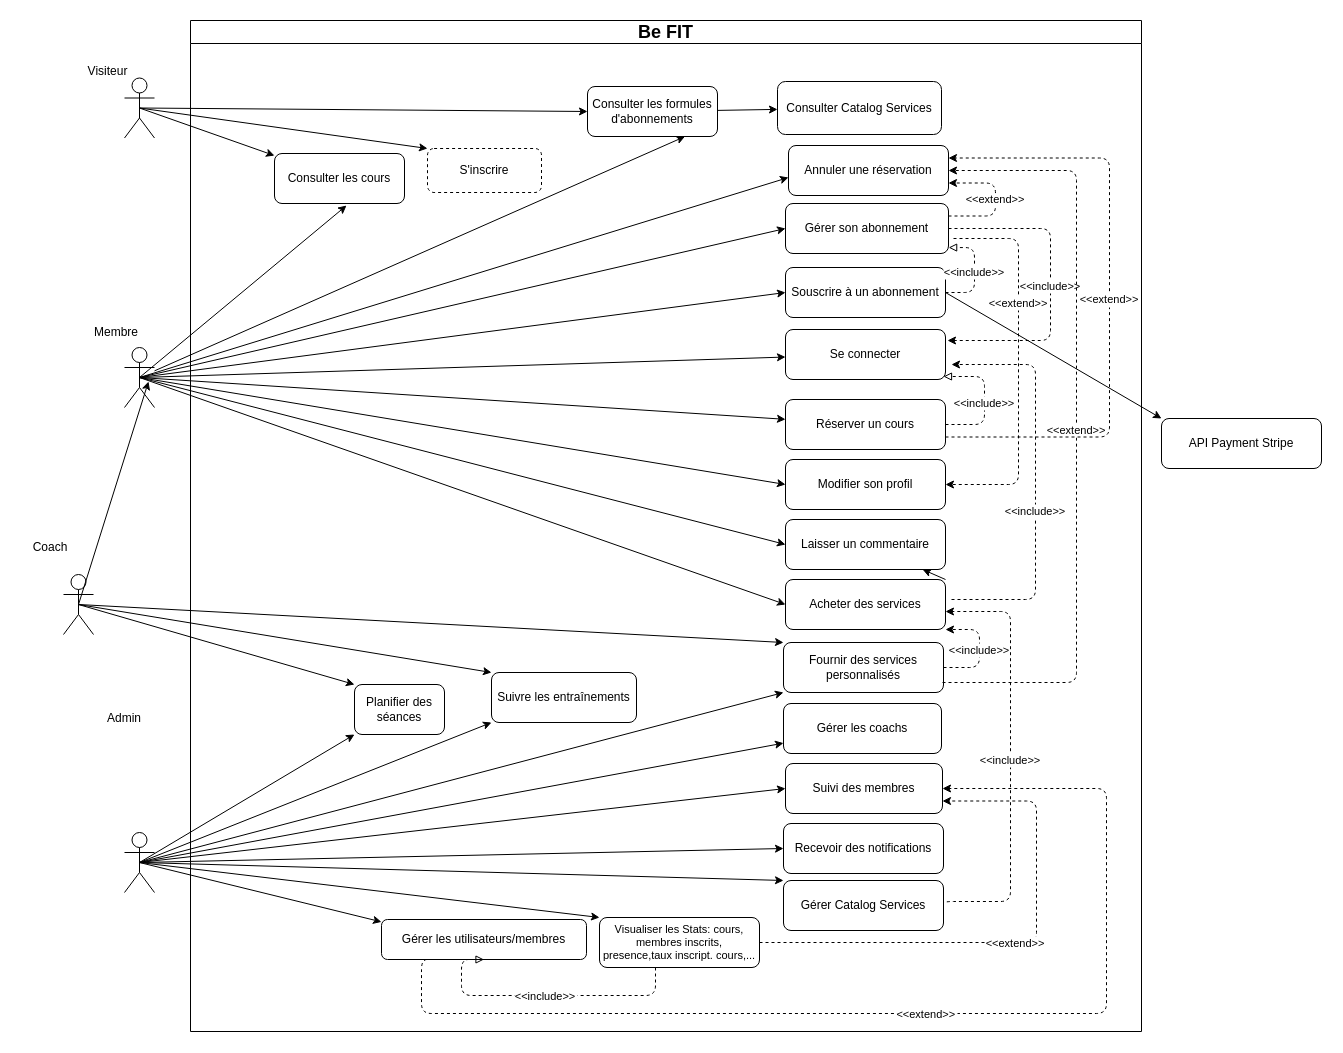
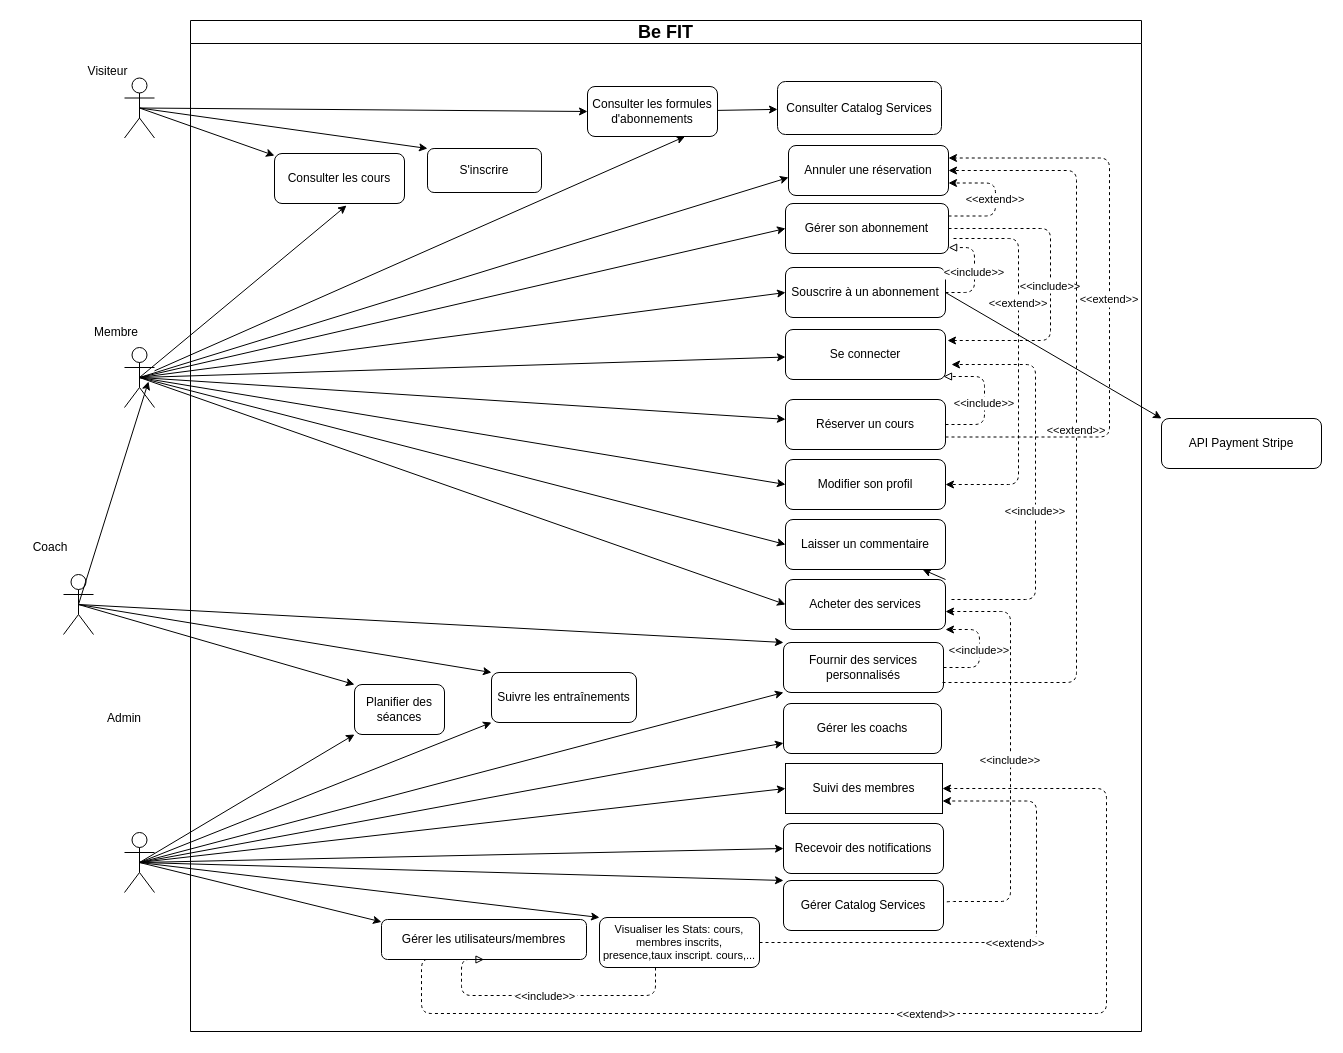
(485, 171) -> (485, 171)
(864, 789) -> (864, 789)
